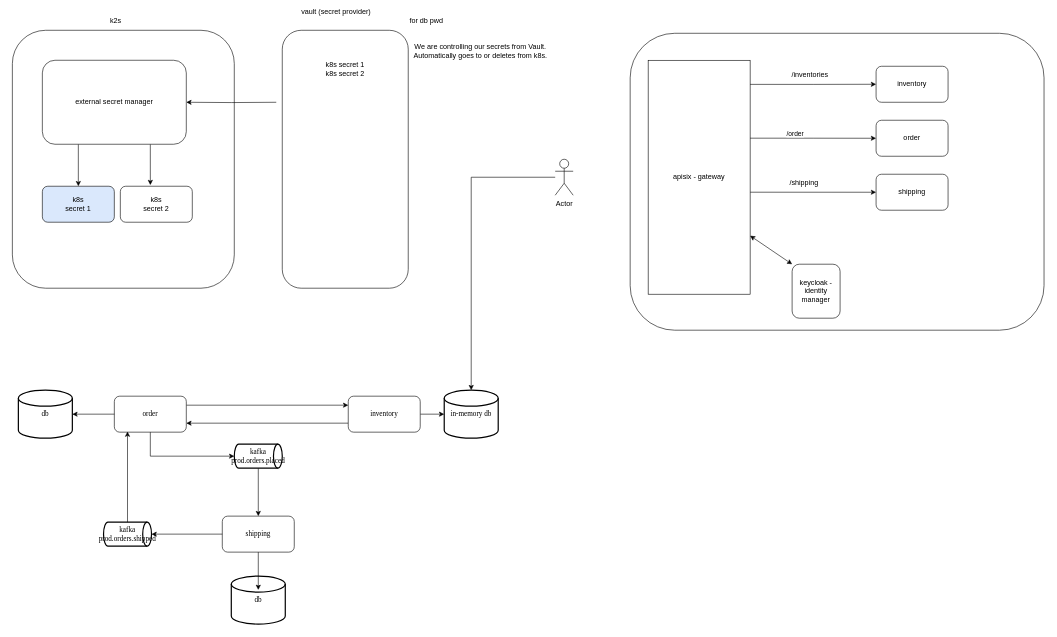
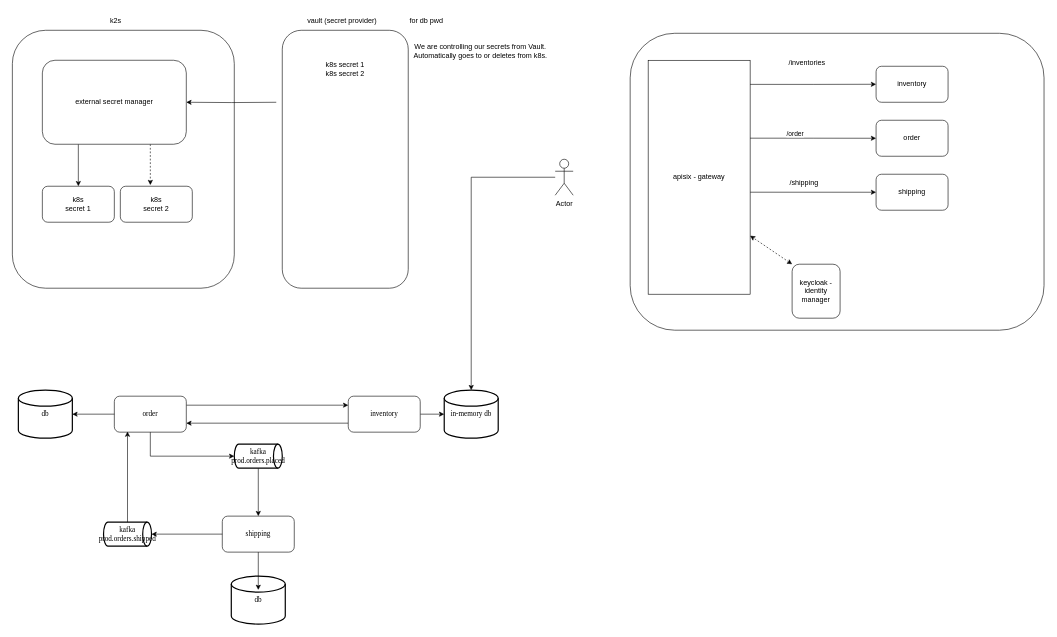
(336, 12) -> (342, 21)
(810, 75) -> (807, 63)
(150, 163) -> (150, 163)
(78, 204) -> (78, 204)
(771, 250) -> (771, 250)
